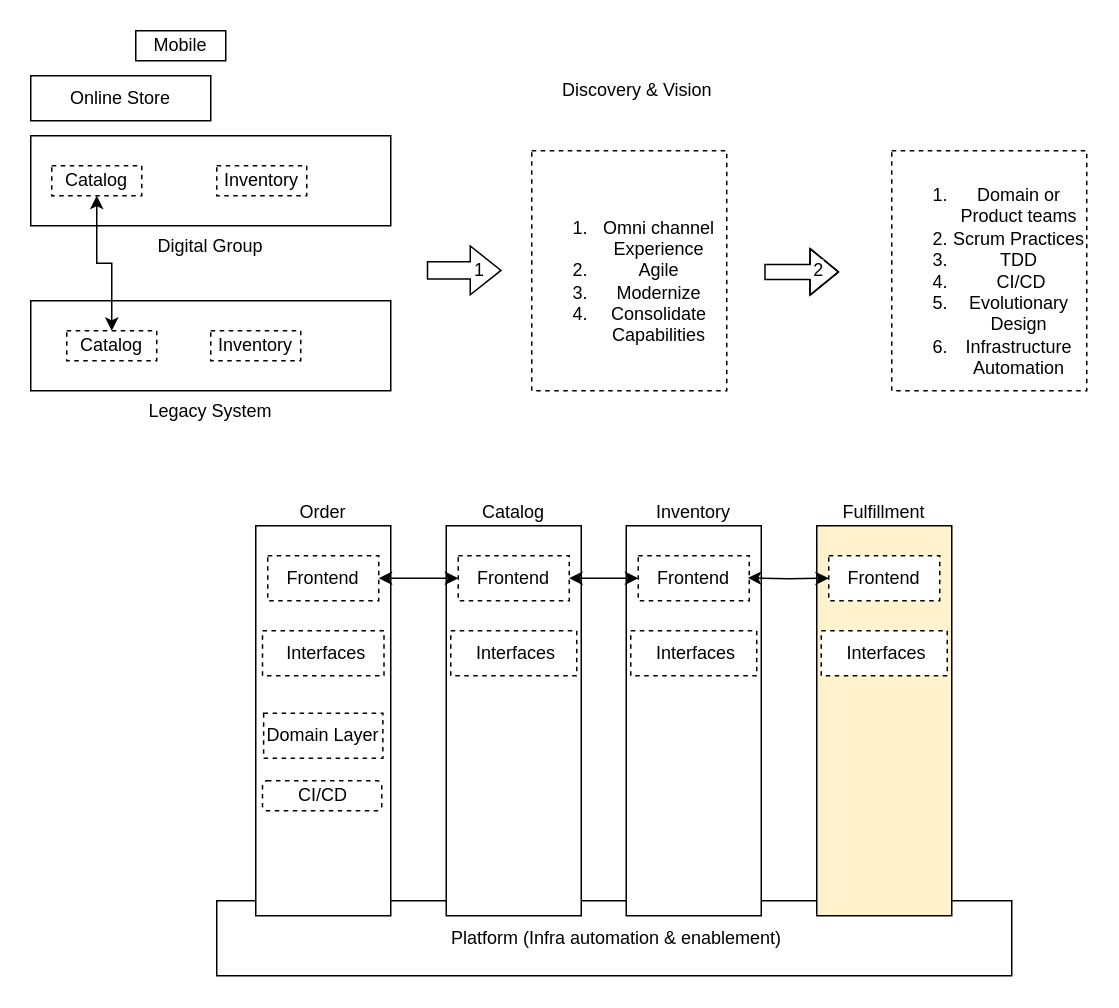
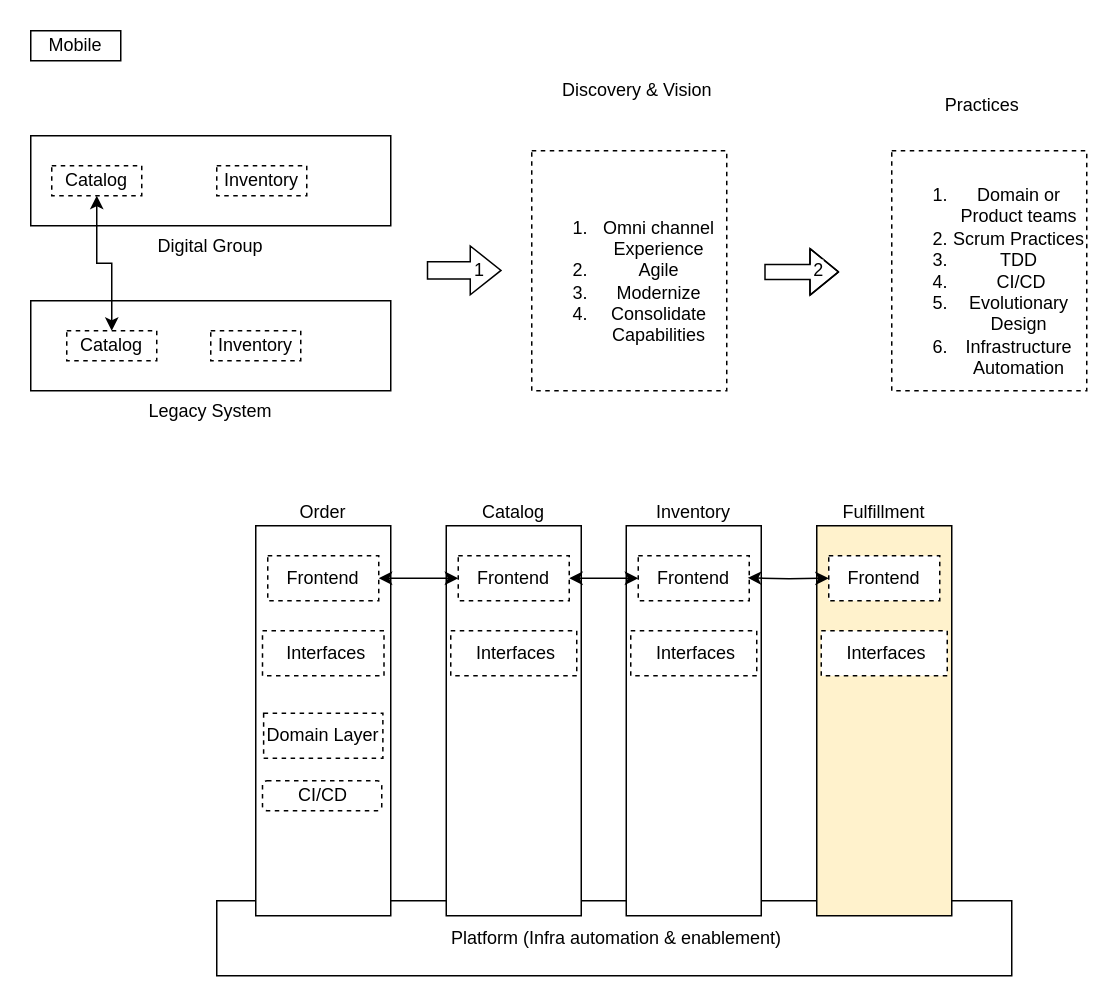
(181, 46) -> (76, 46)
(121, 98) -> none
none -> (982, 106)
